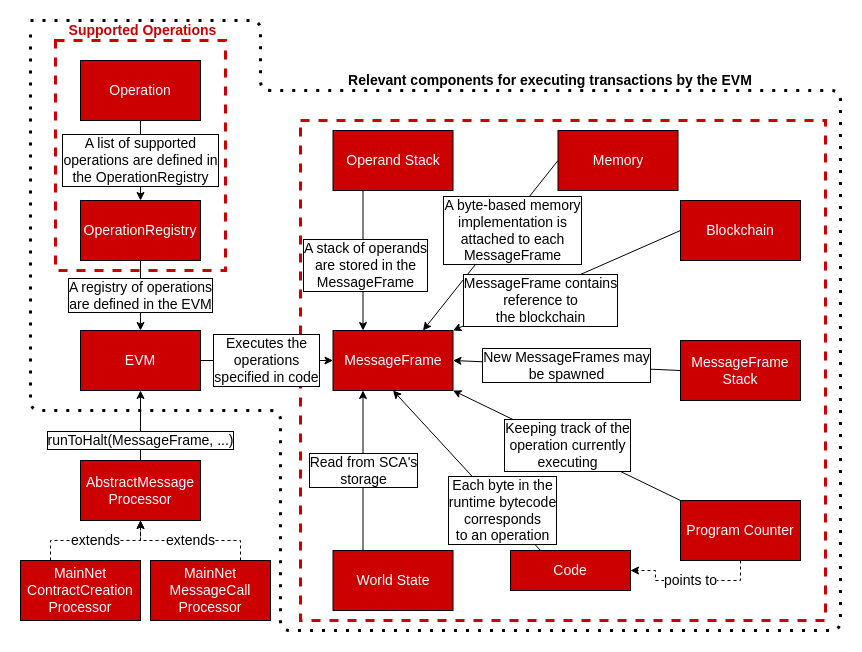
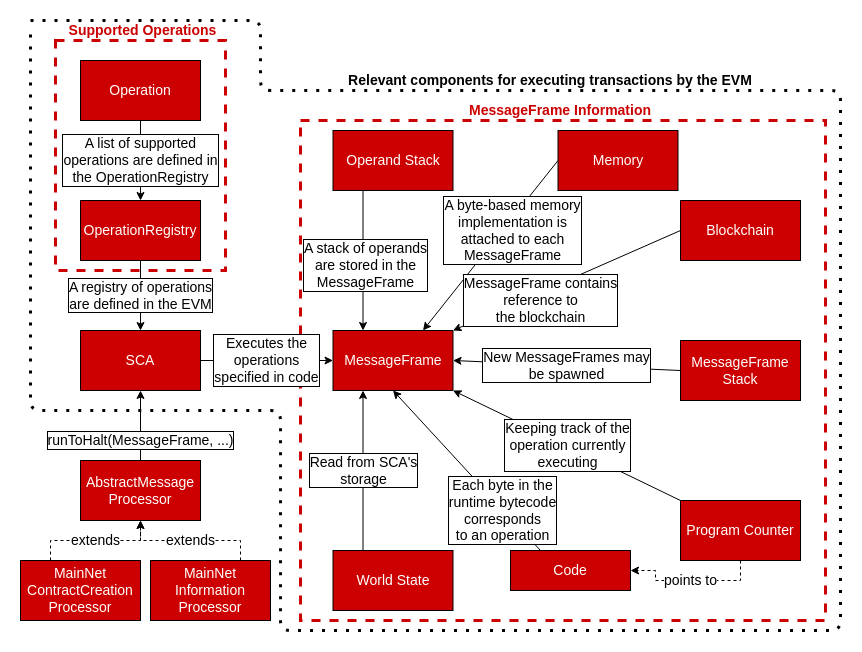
none -> (561, 111)
(141, 361) -> (141, 361)
(211, 591) -> (211, 591)
